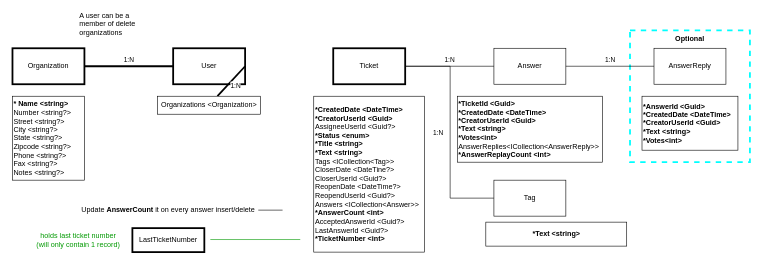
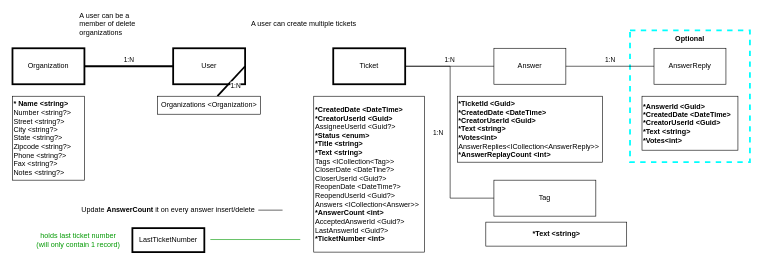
none -> (304, 24)
(530, 198) -> (545, 198)
